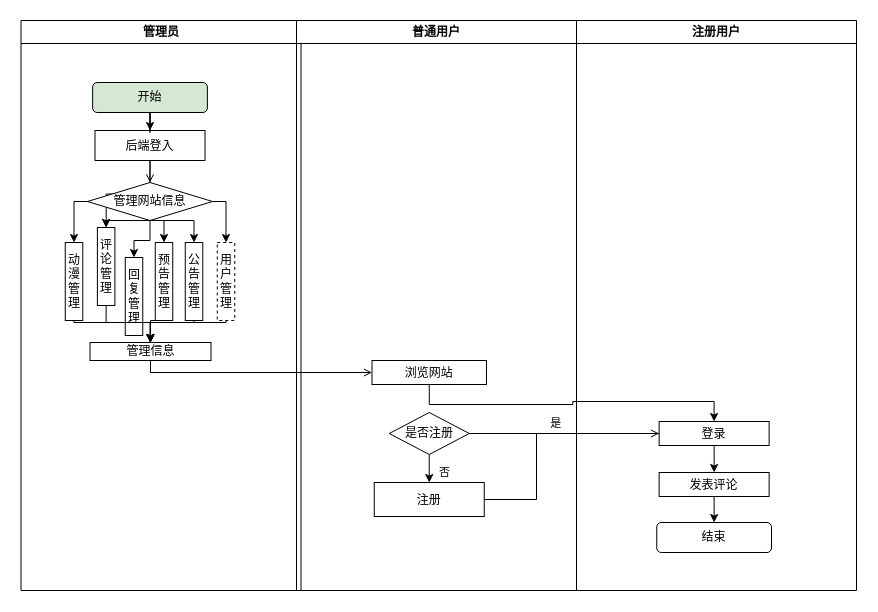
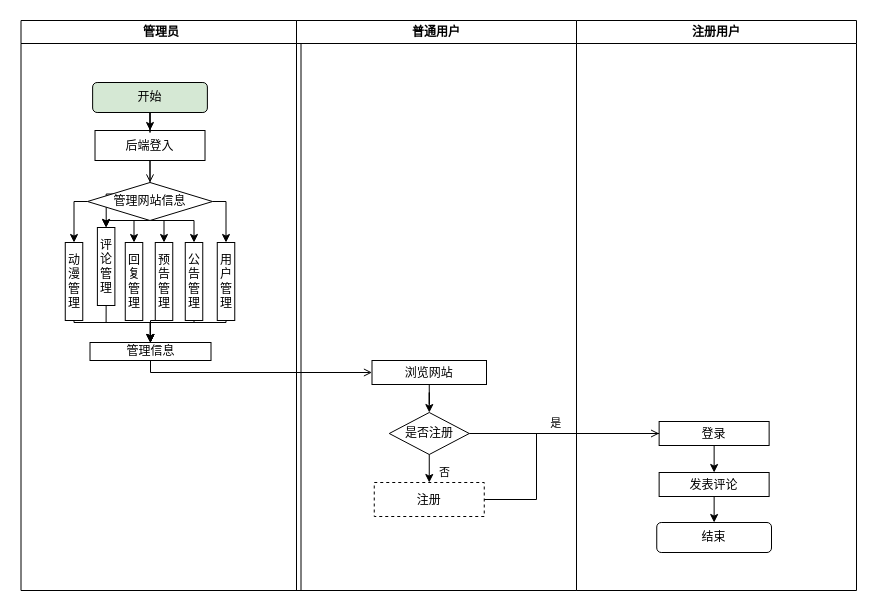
(226, 282) -> (226, 282)
(134, 297) -> (134, 282)
(574, 402) -> (429, 405)
(429, 500) -> (429, 500)
